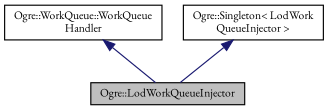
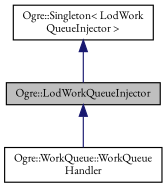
(134, 65) -> (83, 132)
